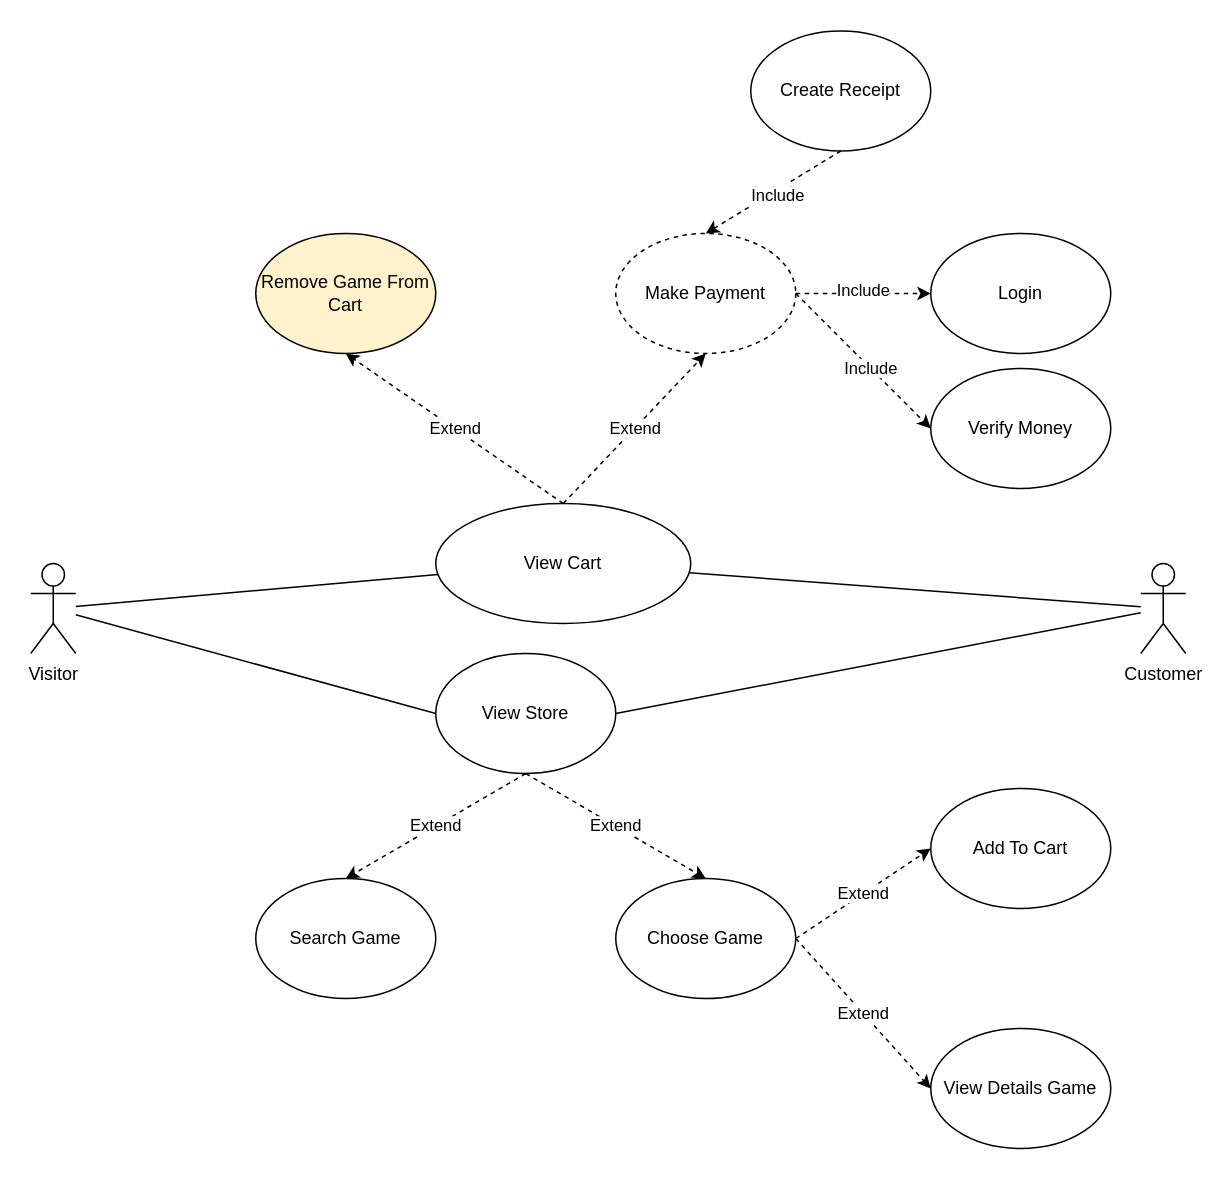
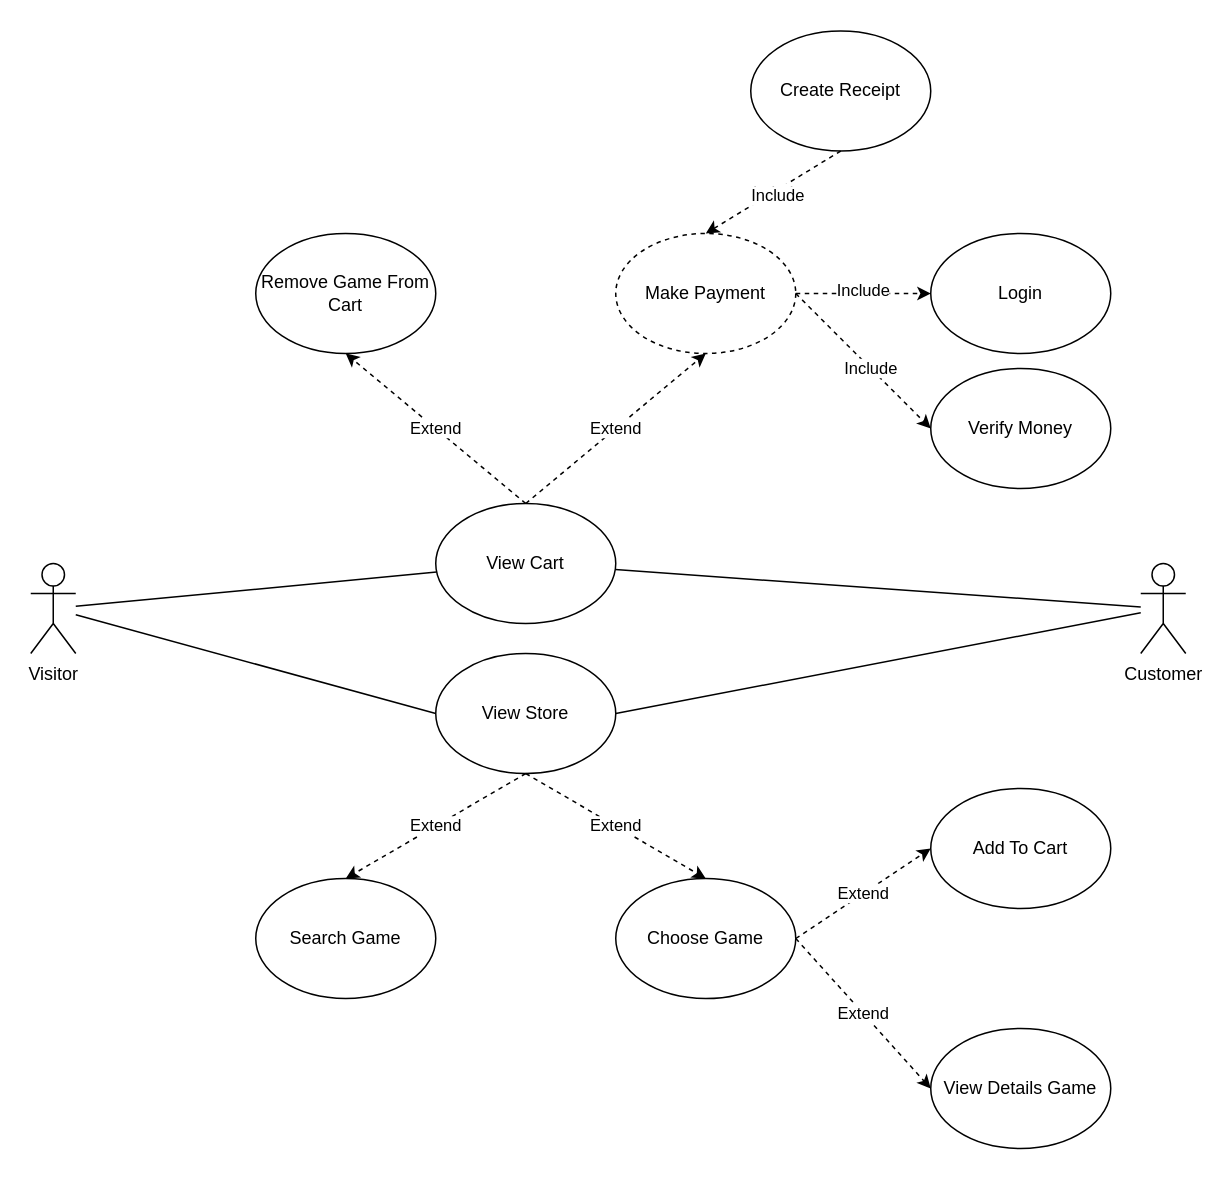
(346, 293) -> (346, 293)
(563, 563) -> (526, 563)
